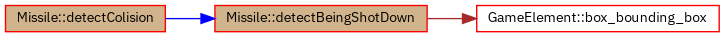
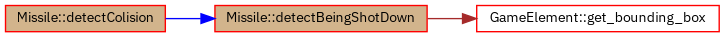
(598, 19) -> (598, 19)
